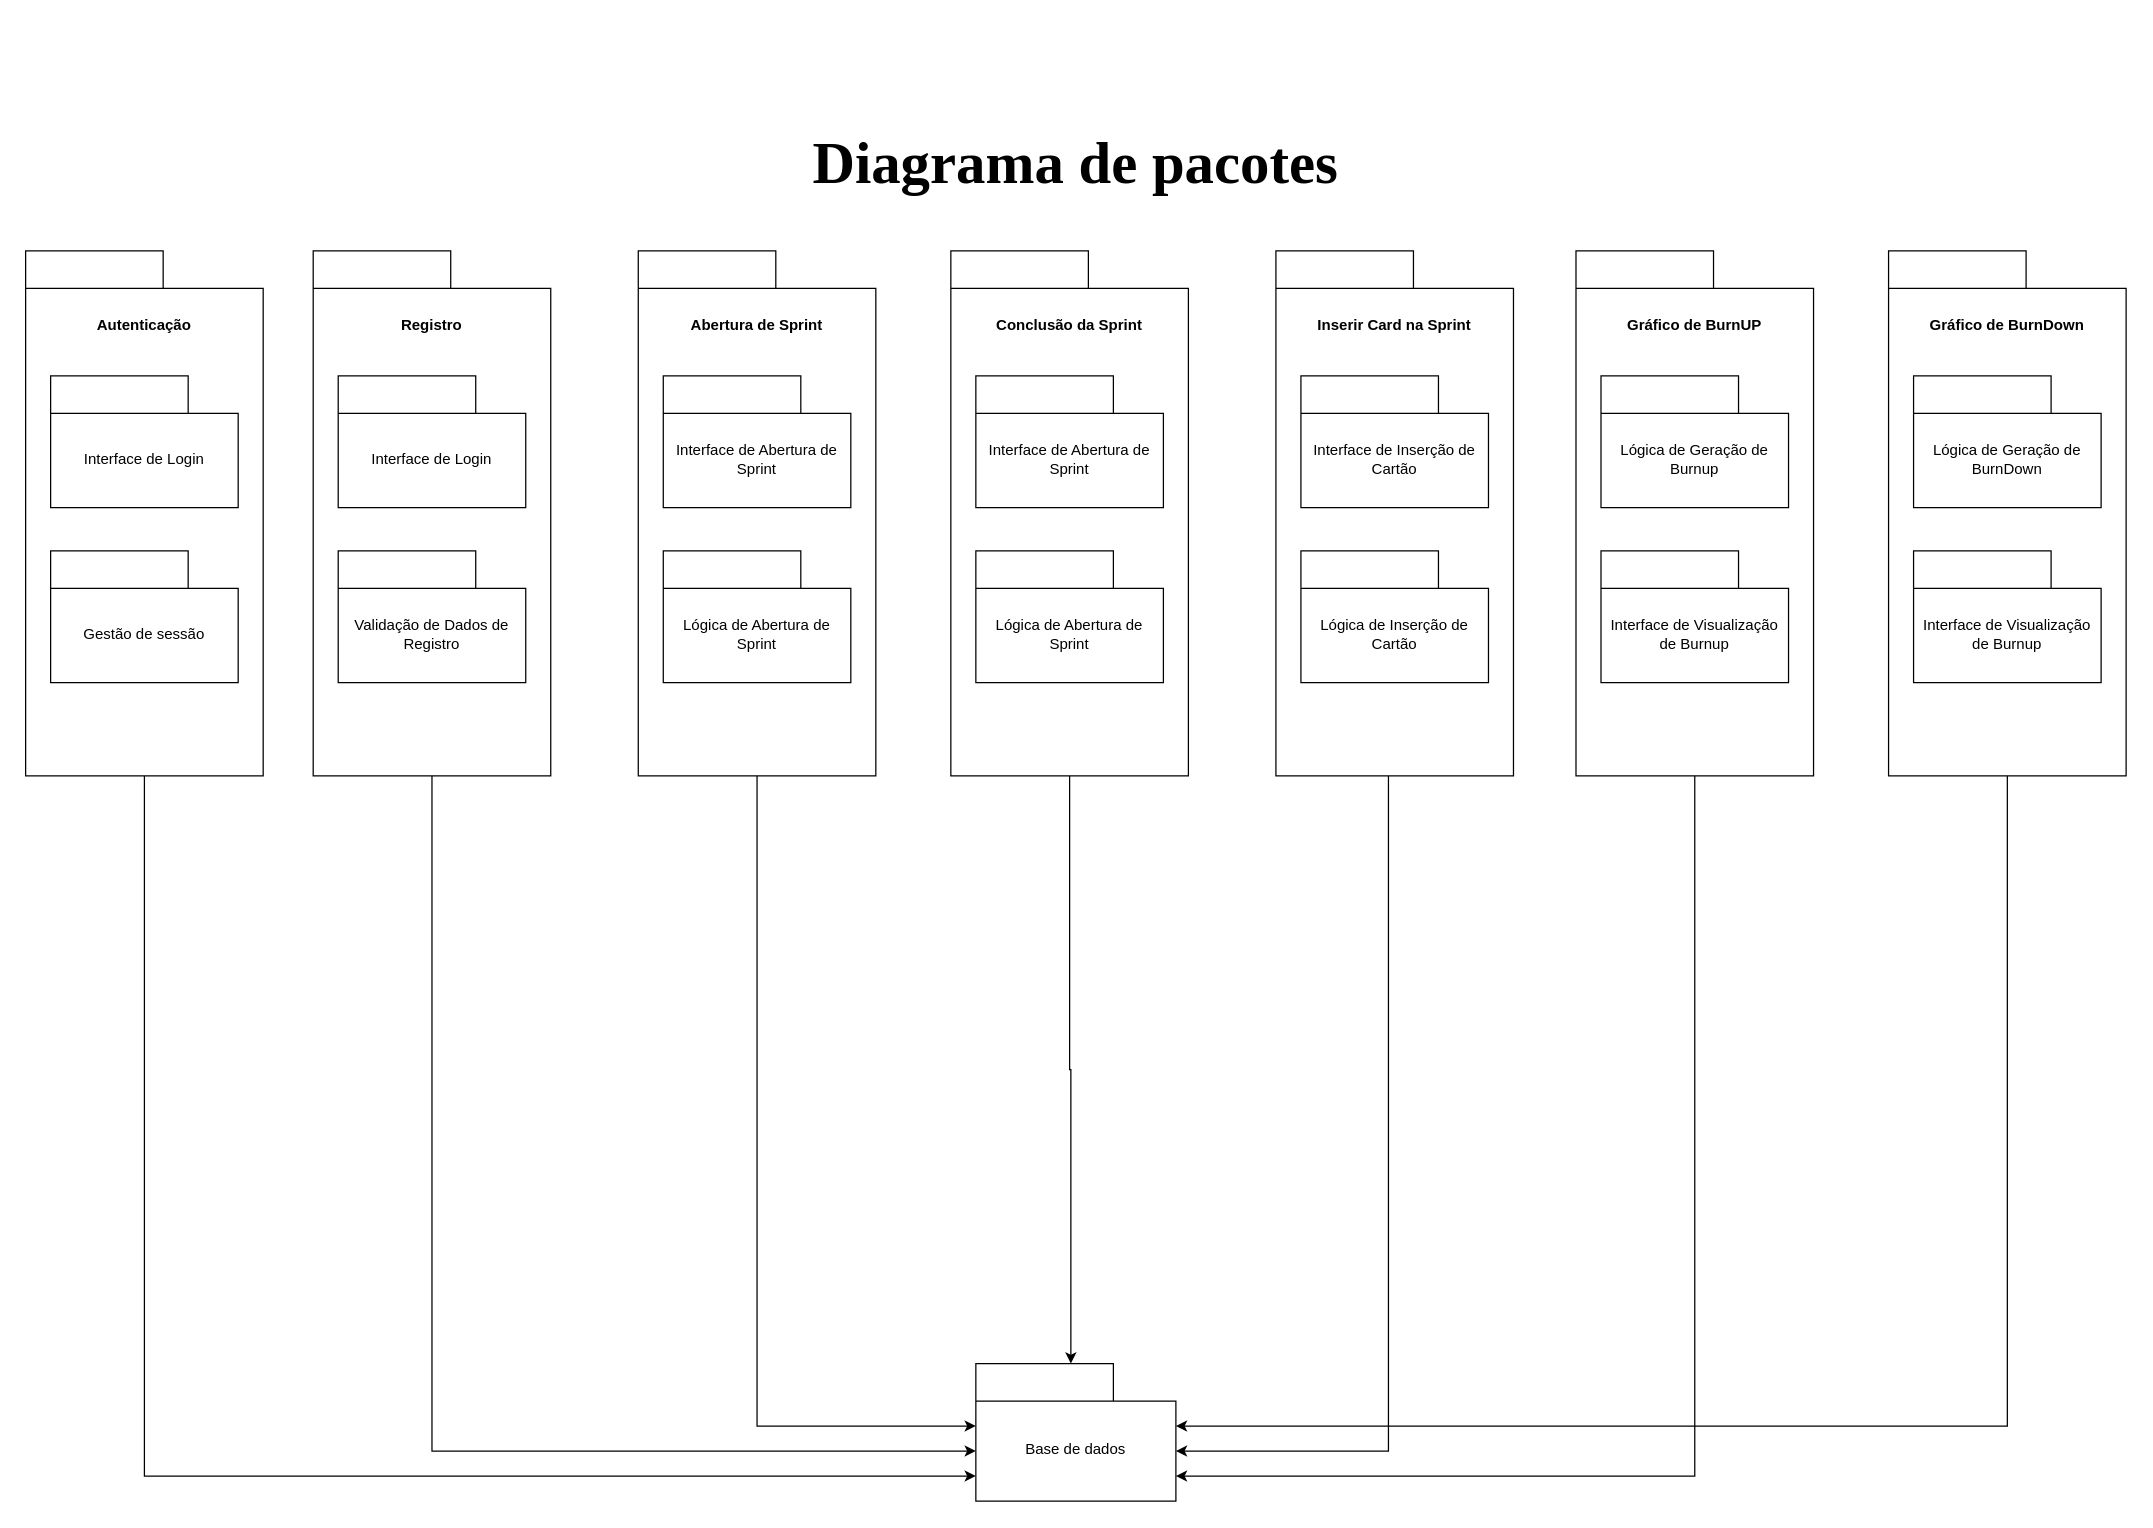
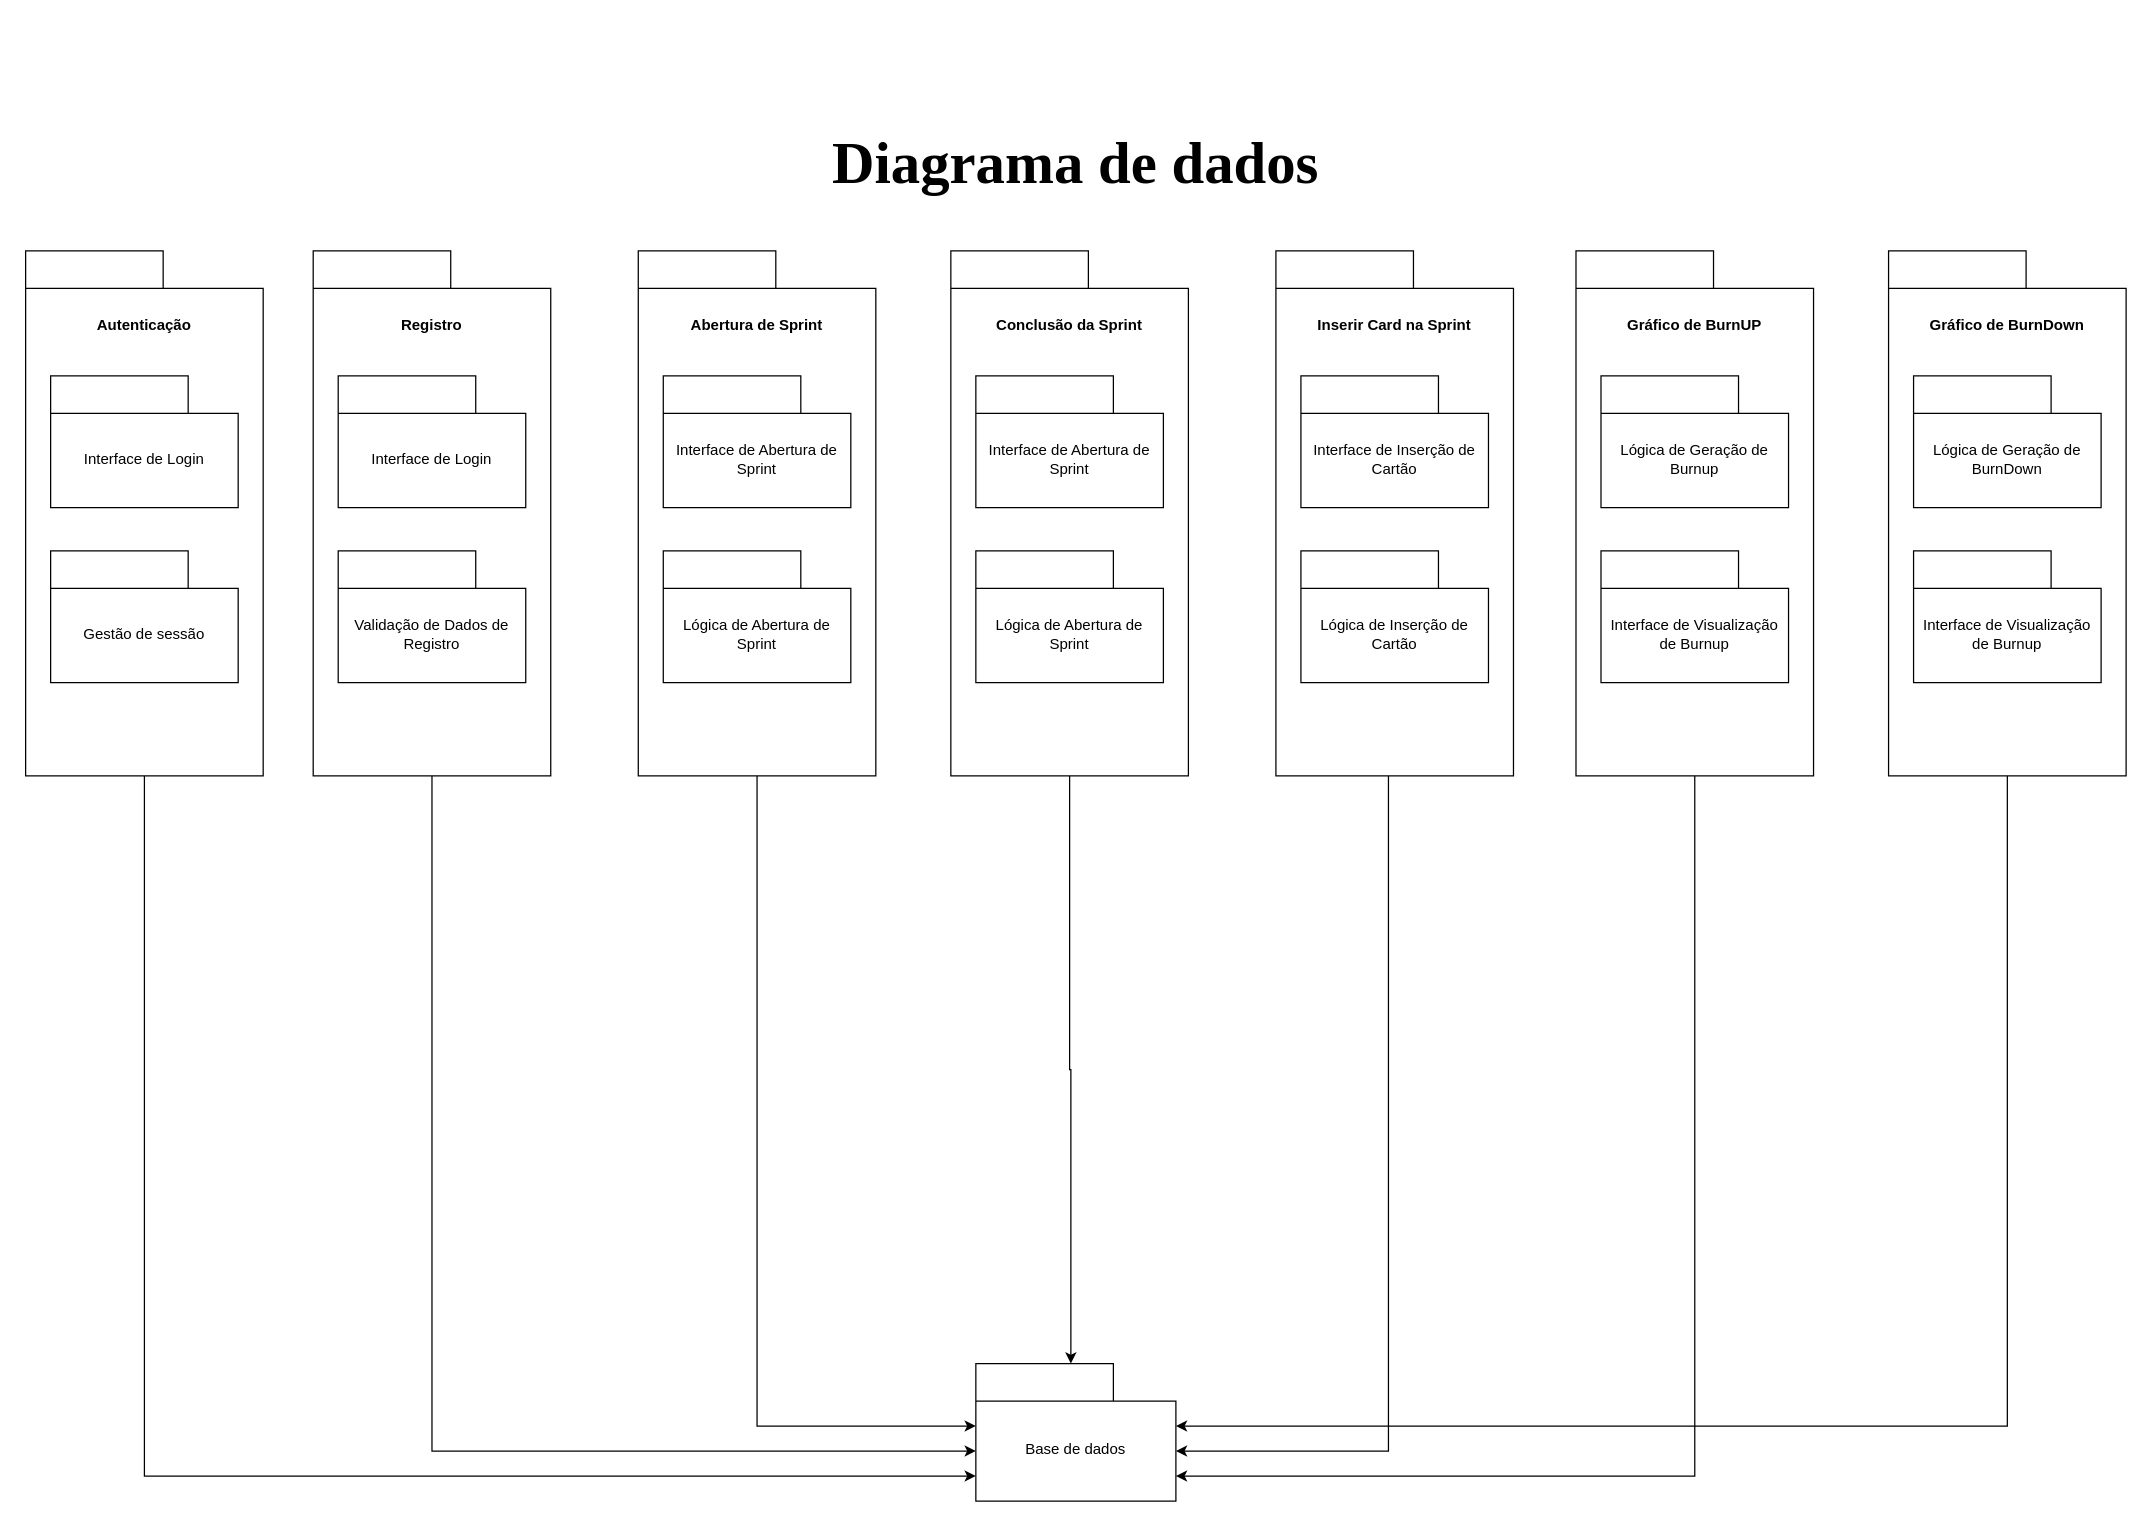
(1076, 163) -> (1076, 163)
